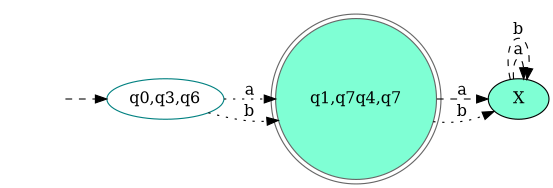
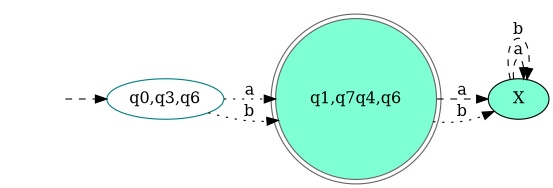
(356, 99) -> (356, 99)
